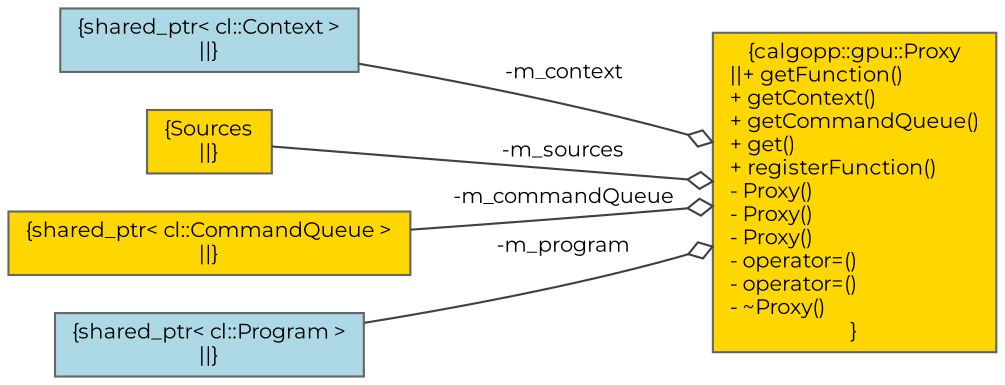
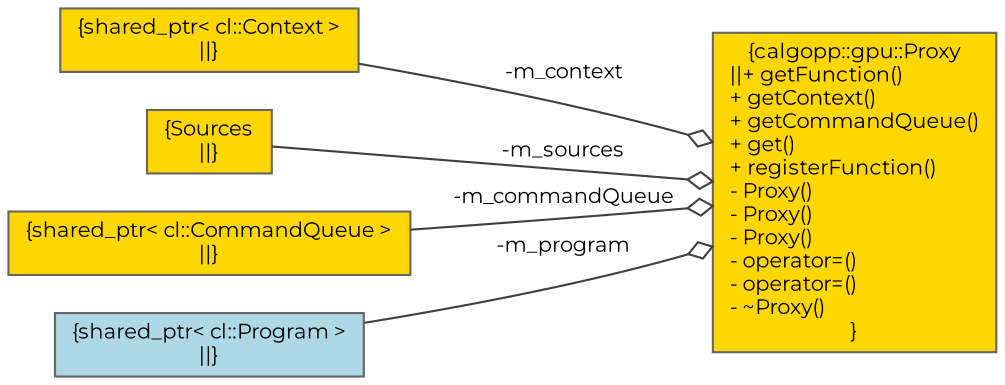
(209, 40) -> (209, 40)
